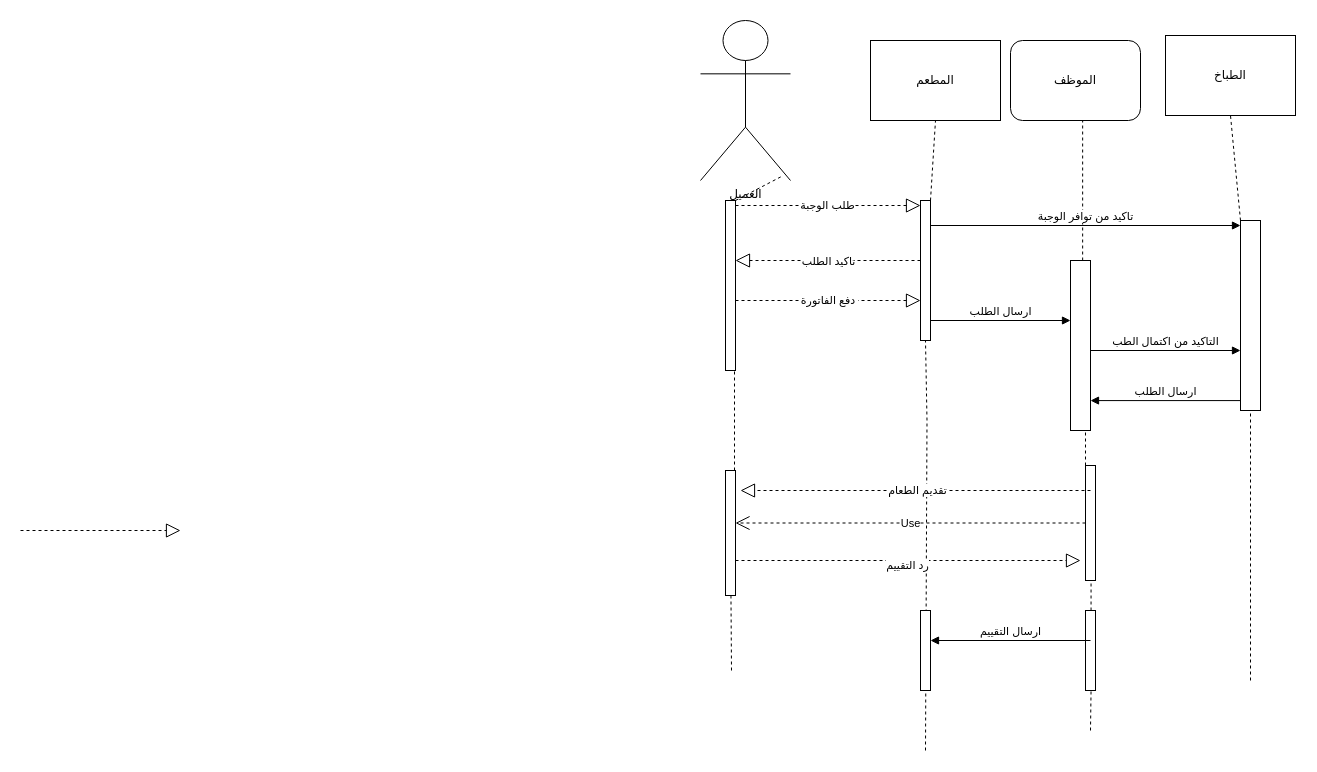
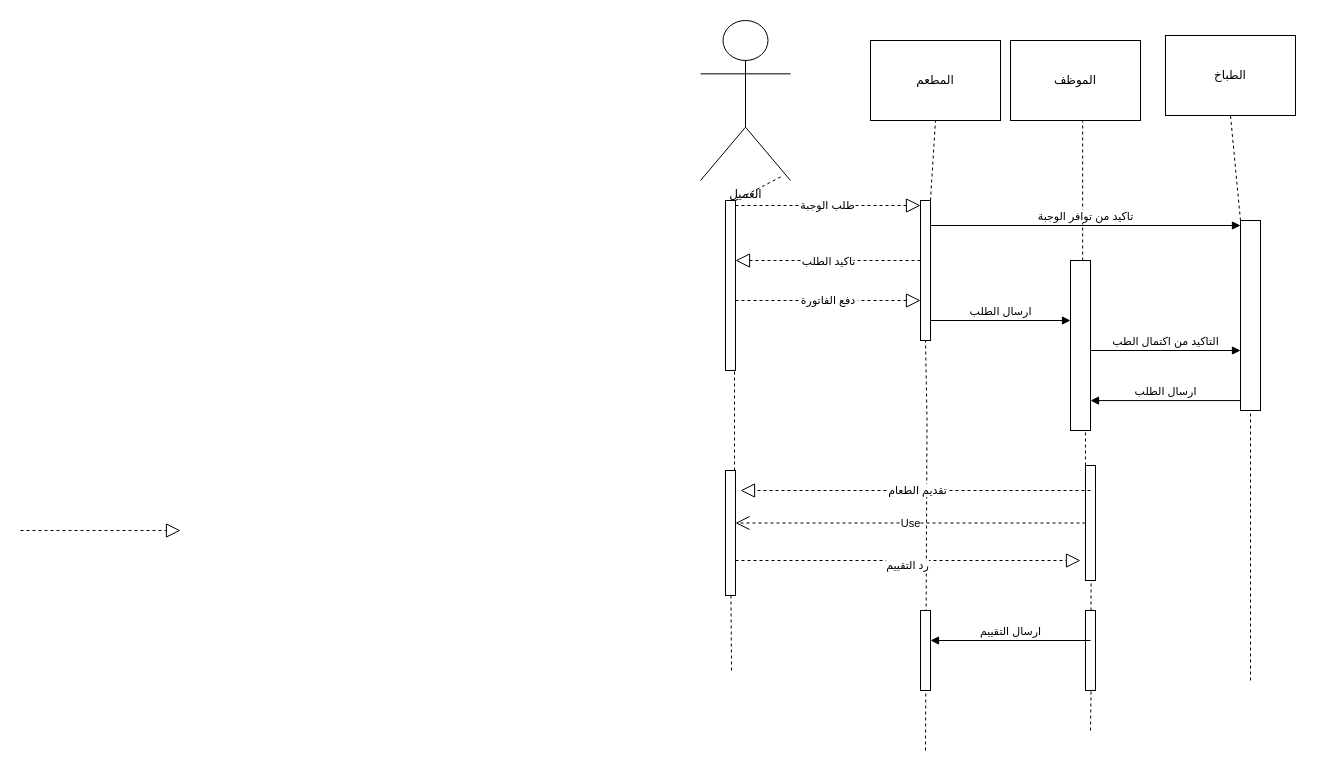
(1076, 81) -> (1076, 81)
